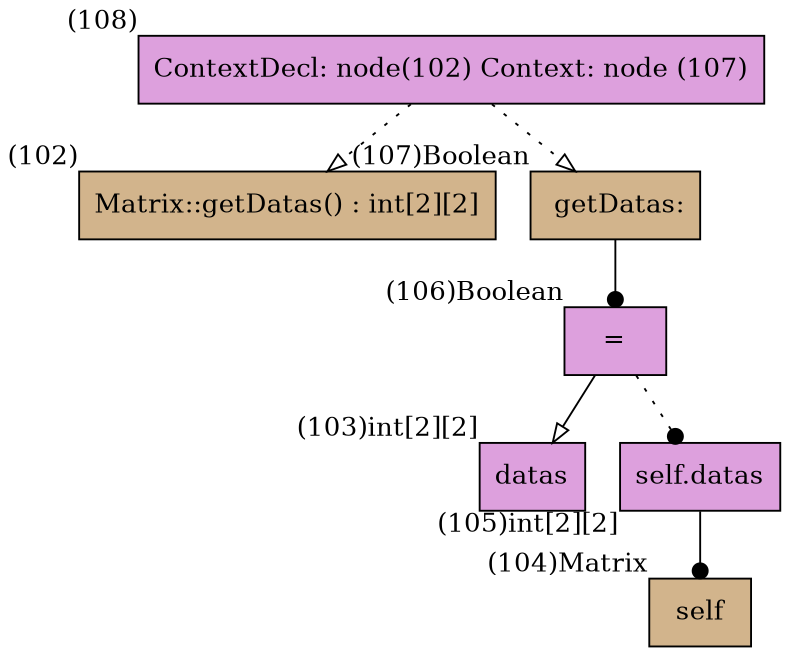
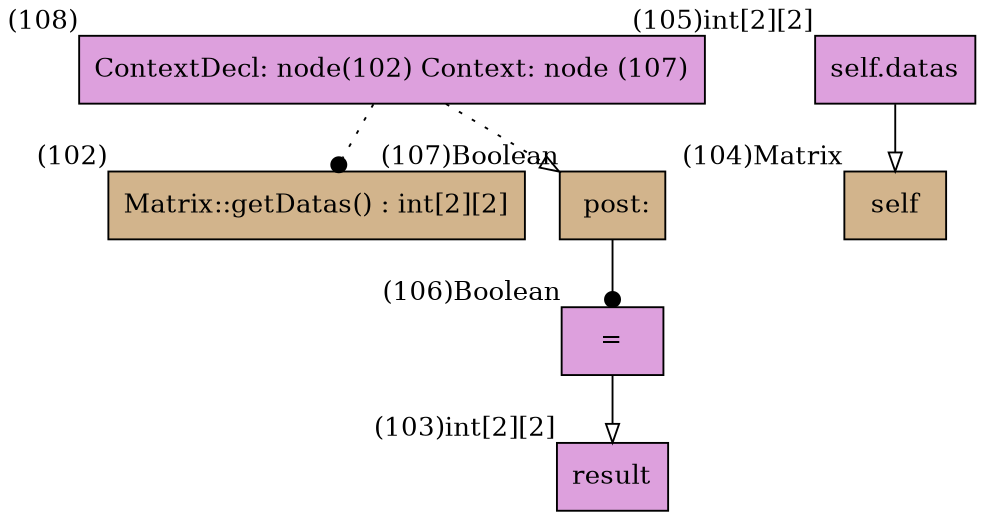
(377, 132) -> (358, 131)
(615, 205) -> (613, 205)
(654, 403) -> none
(532, 477) -> (613, 477)
(700, 537) -> (895, 128)
